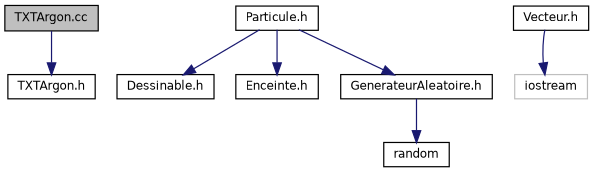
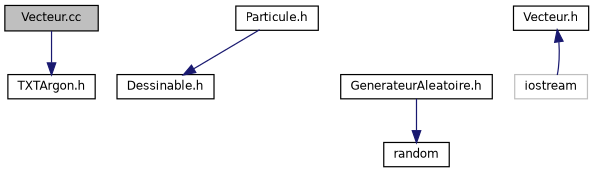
(52, 18) -> (52, 18)
(543, 46) -> (559, 59)
(341, 50) -> none
(277, 87) -> none
